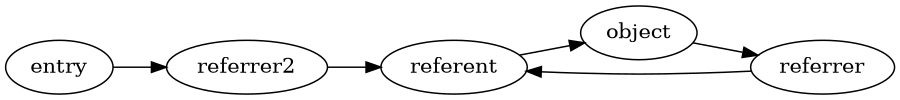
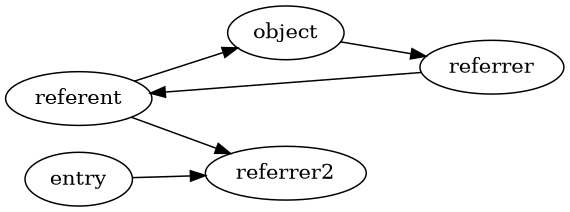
(347, 67) -> (174, 133)
